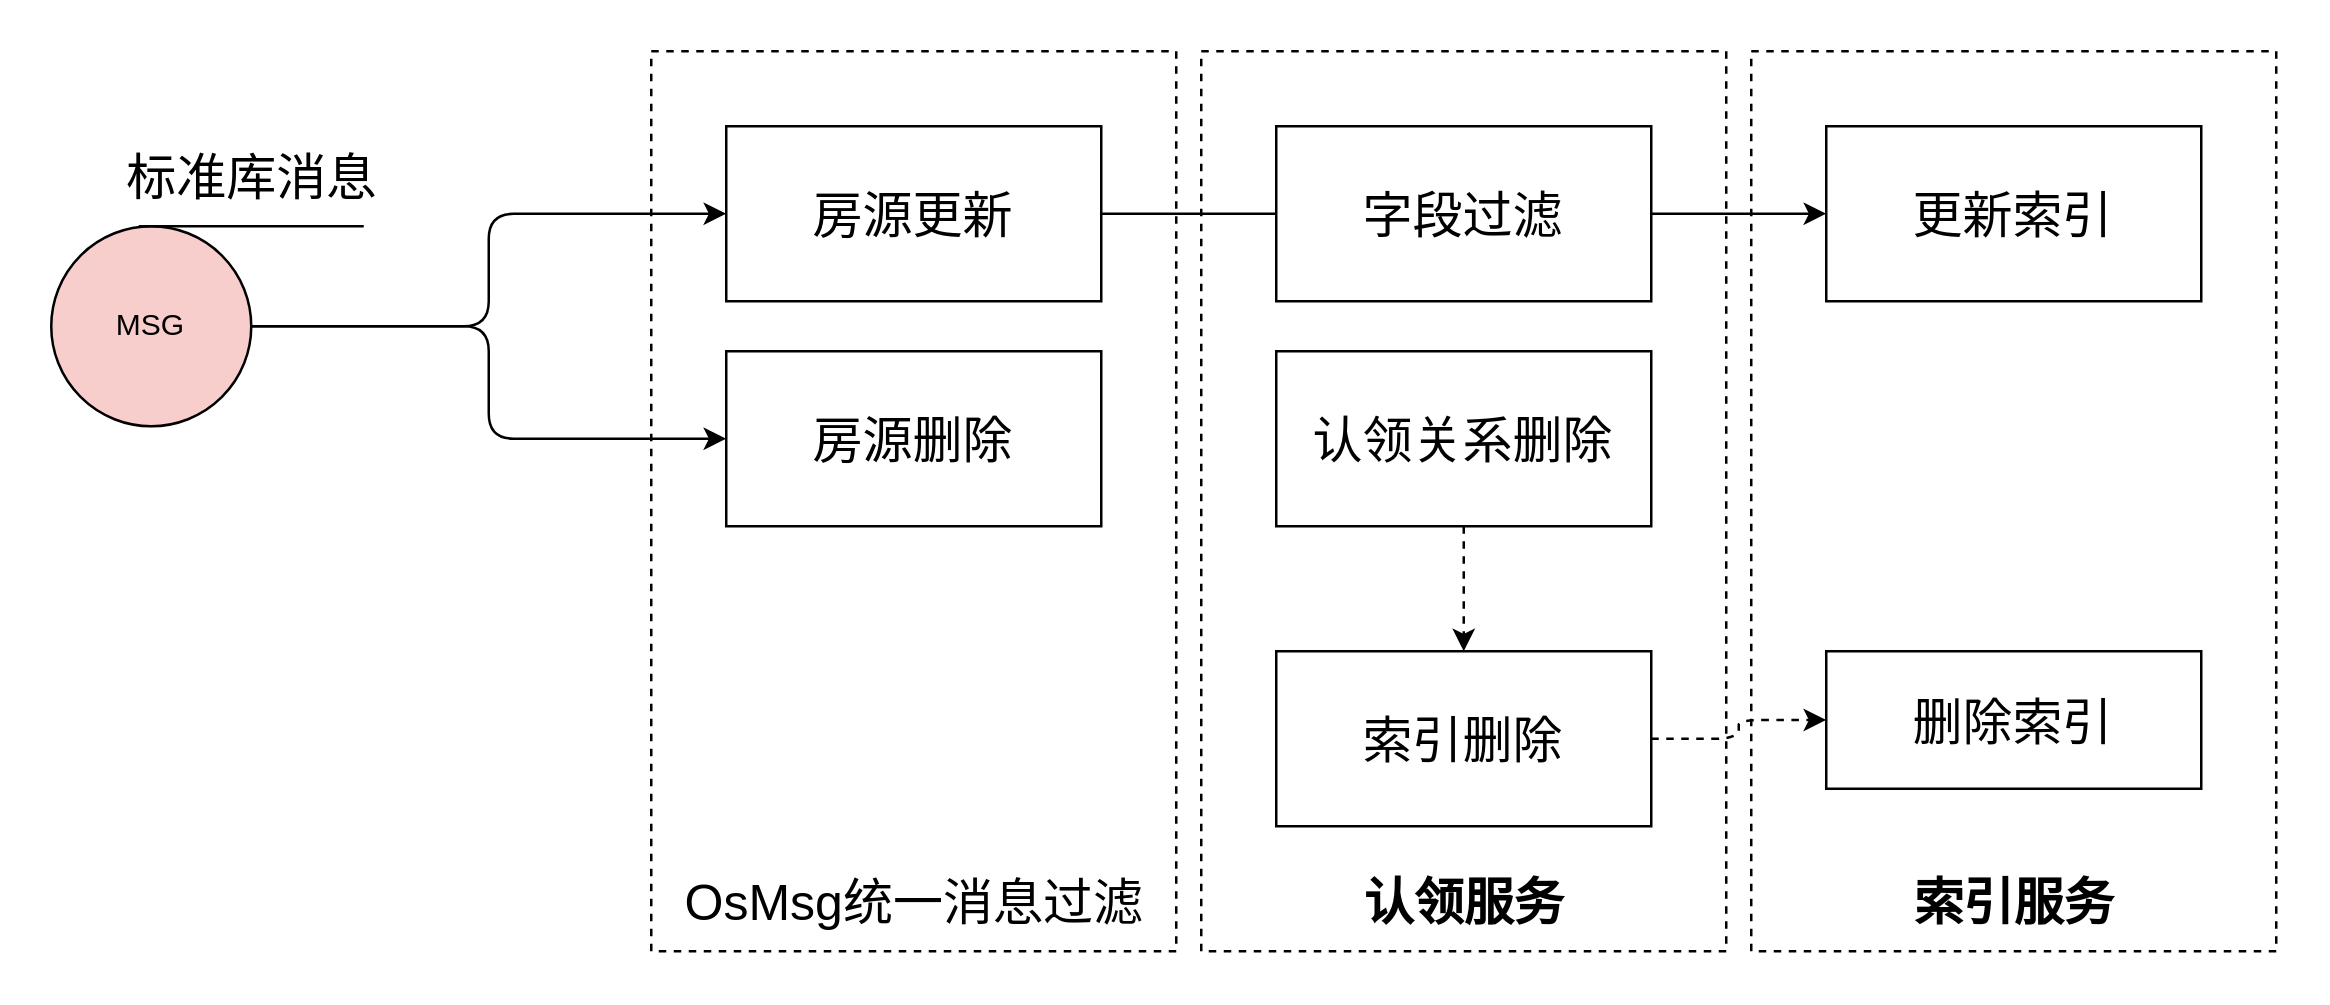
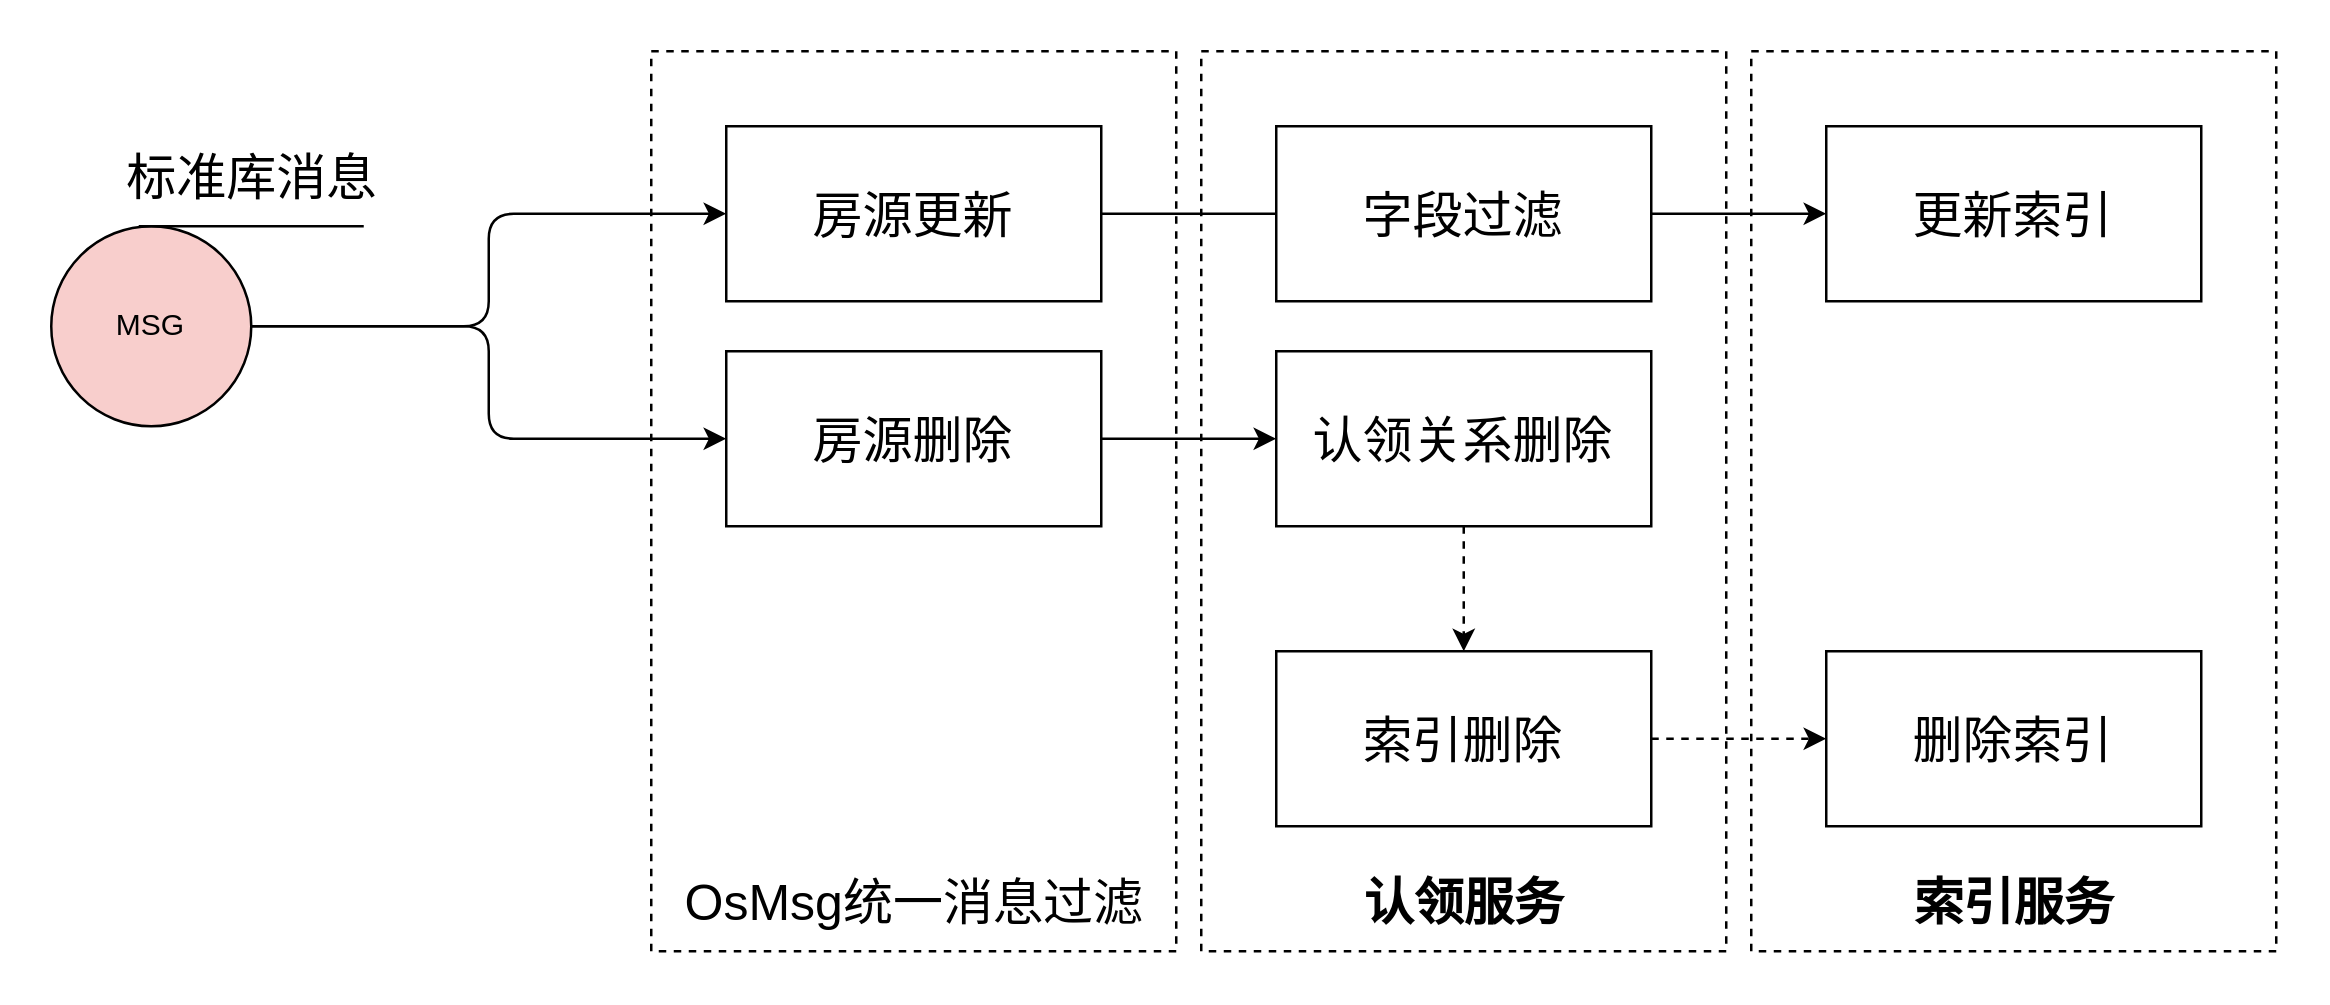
none -> (1180, 439)
(2014, 720) -> (2014, 739)
